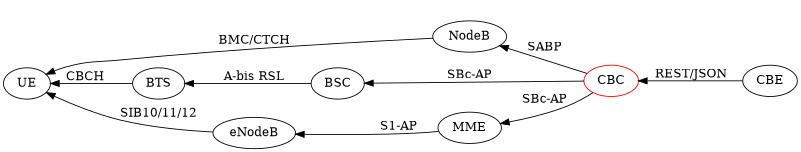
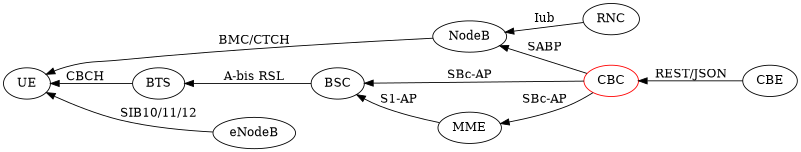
none -> (611, 19)
(371, 134) -> (401, 113)
